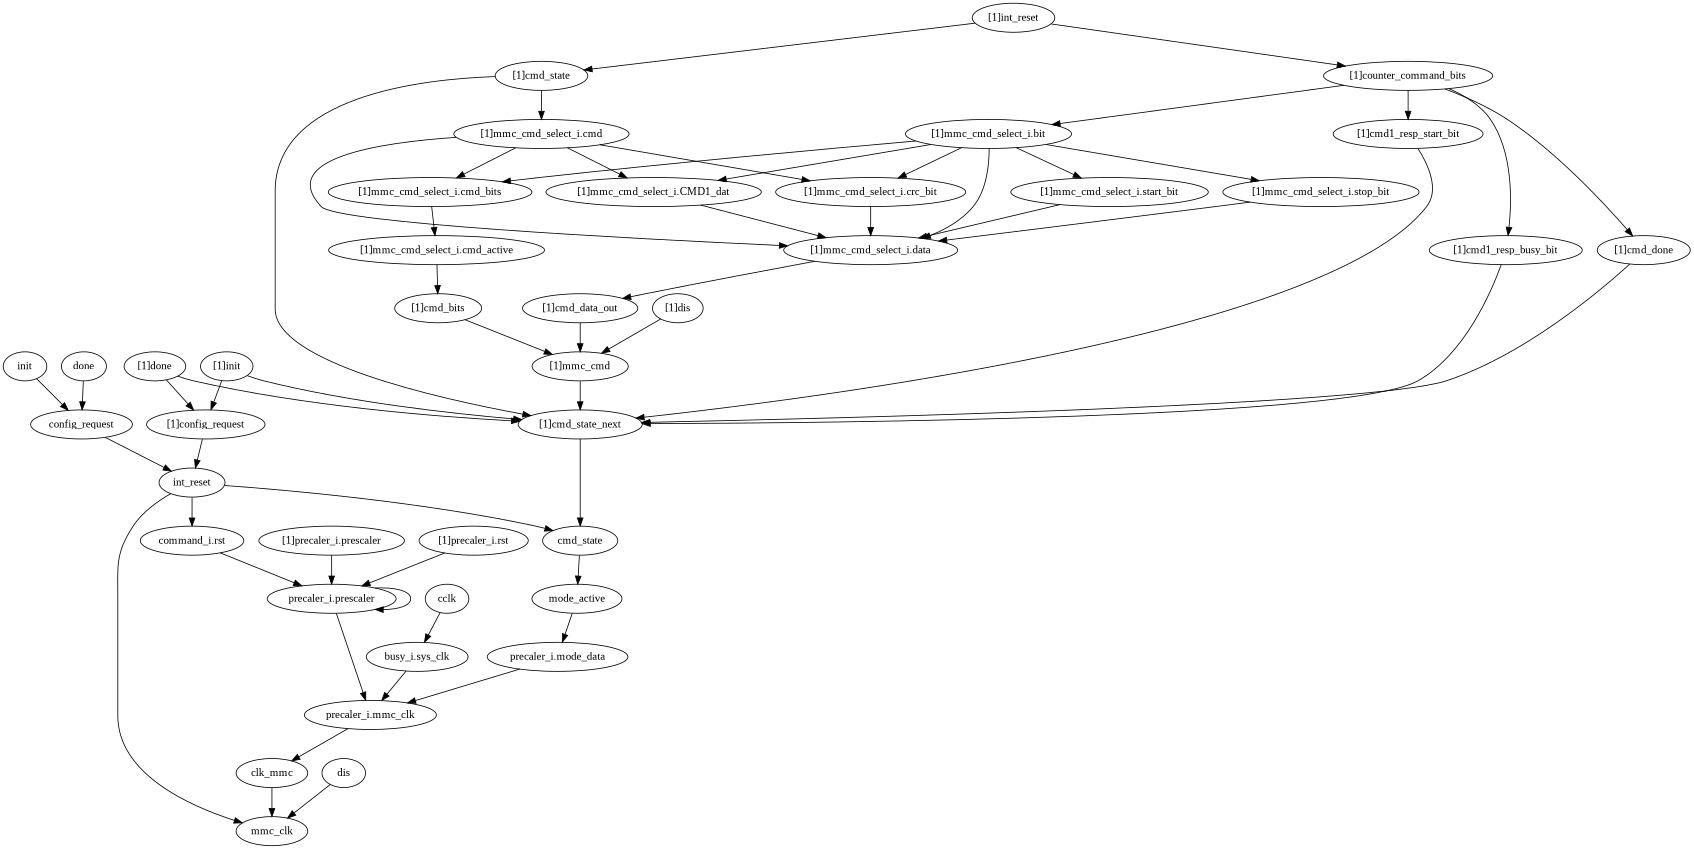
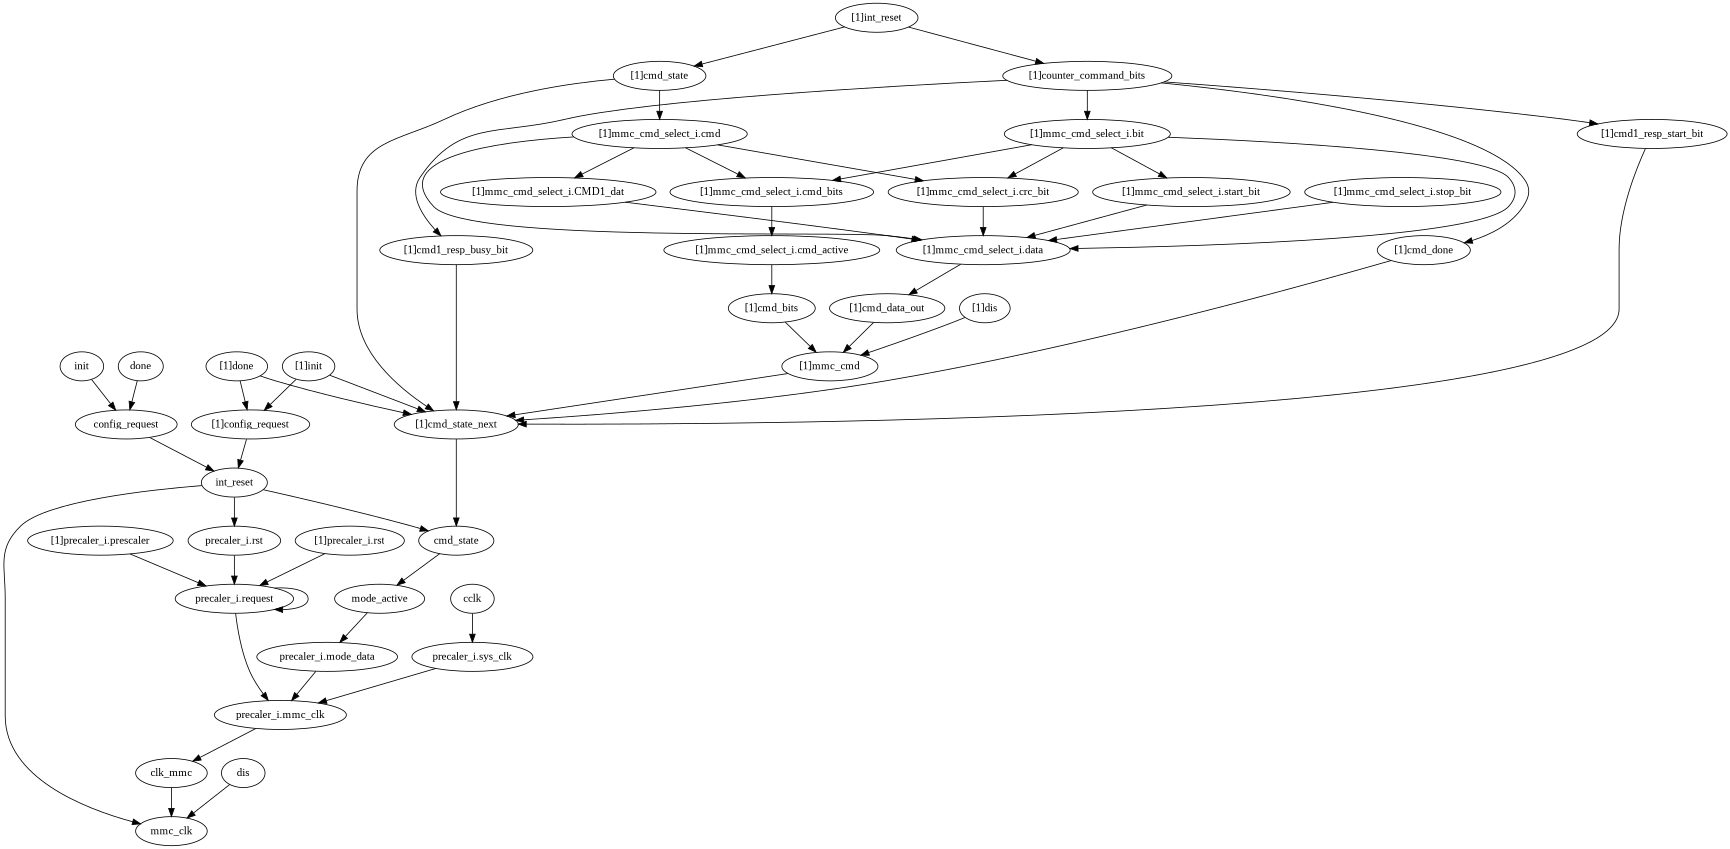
(829, 162) -> none
(1149, 162) -> none
(192, 541) -> (234, 541)
(332, 599) -> (234, 599)
(417, 657) -> (472, 657)
